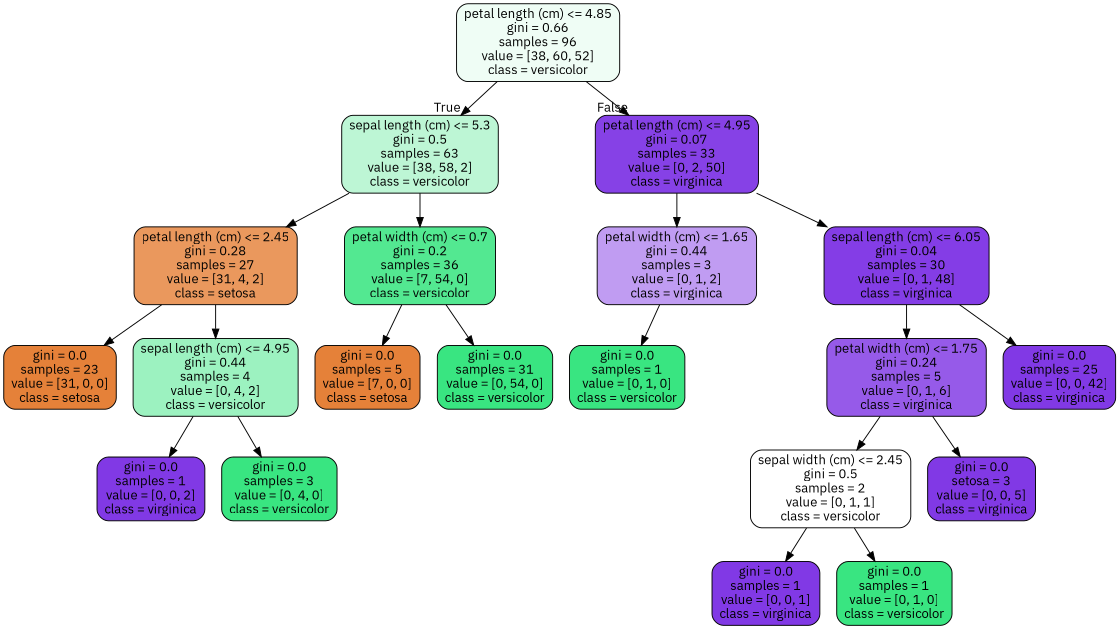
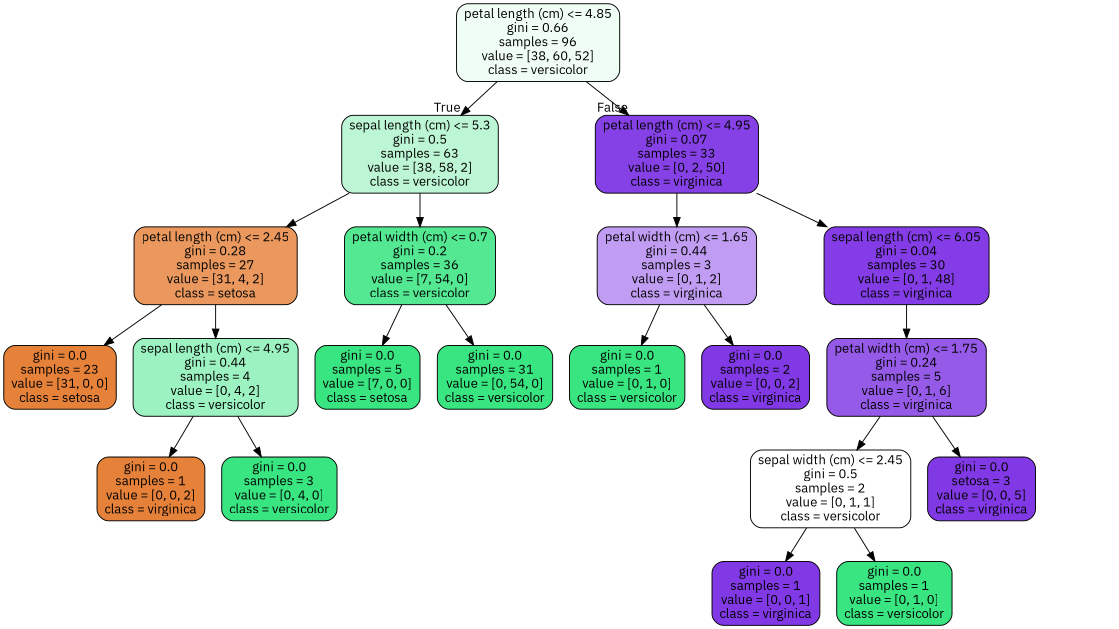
(368, 377) -> (368, 377)
none -> (756, 377)
(1059, 377) -> none
(151, 489) -> (151, 489)
